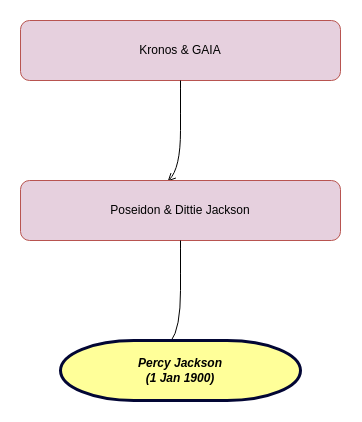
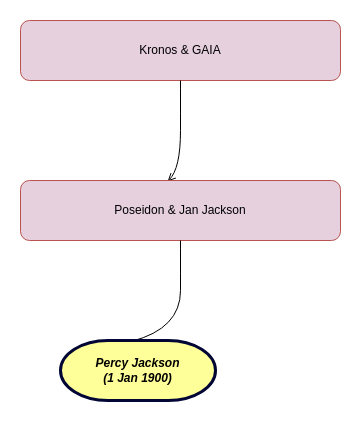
(181, 211) -> (181, 211)
(181, 371) -> (138, 371)
